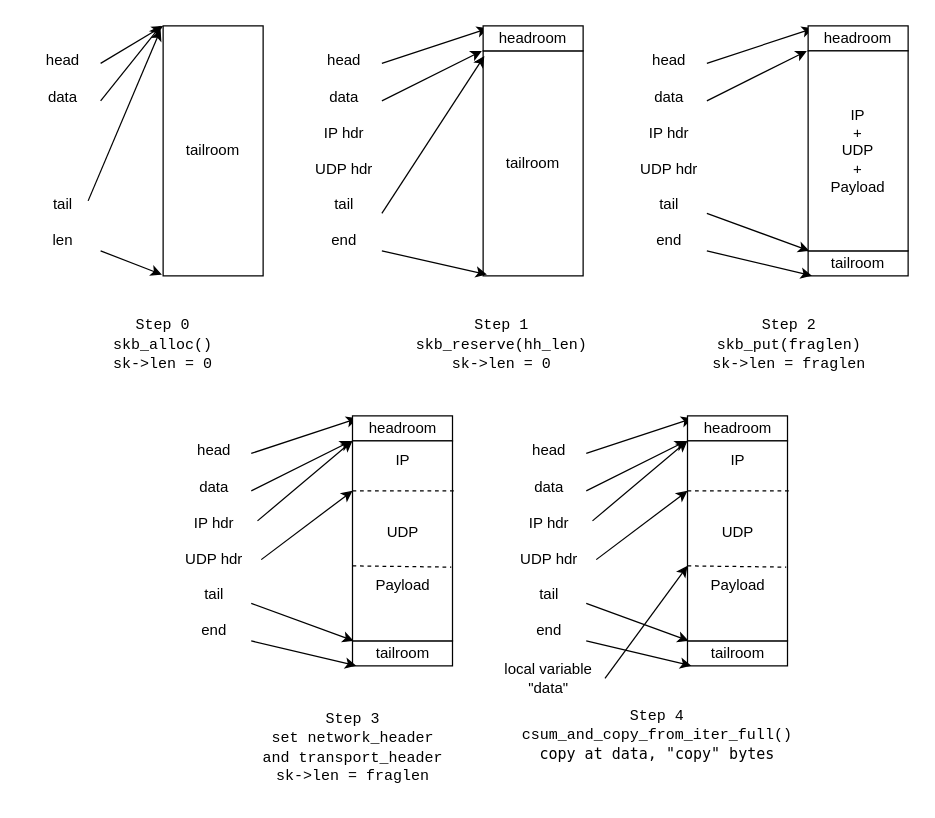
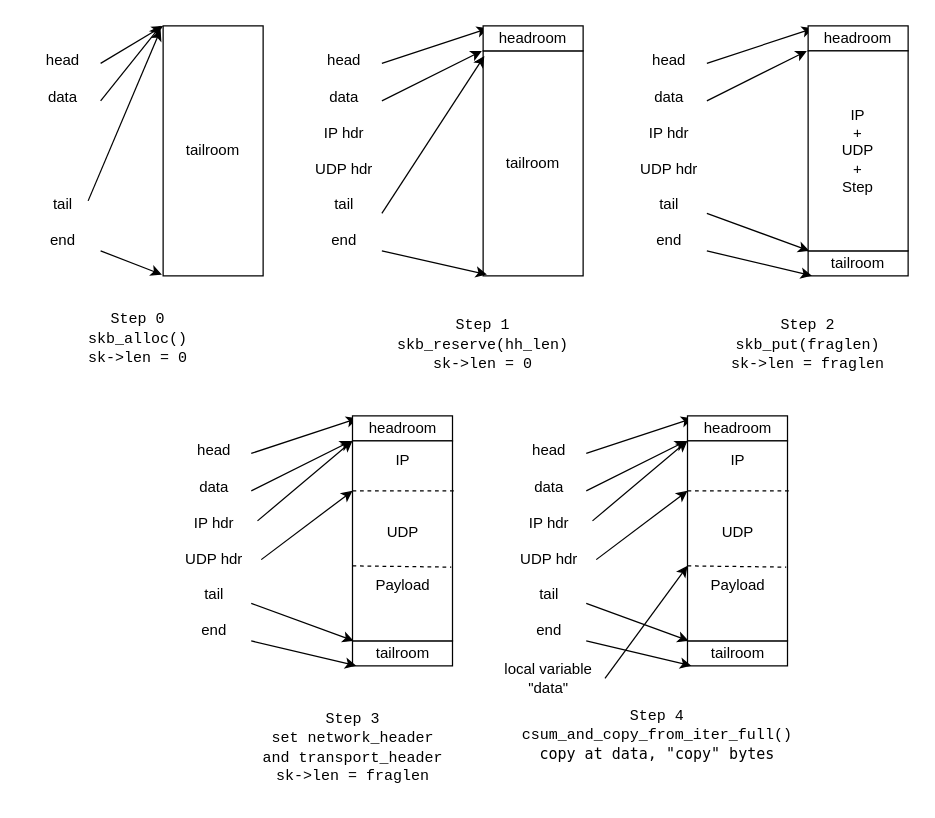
(63, 151) -> (63, 151)
(858, 151) -> (858, 151)
(163, 344) -> (138, 338)
(502, 344) -> (483, 344)
(789, 344) -> (808, 344)
